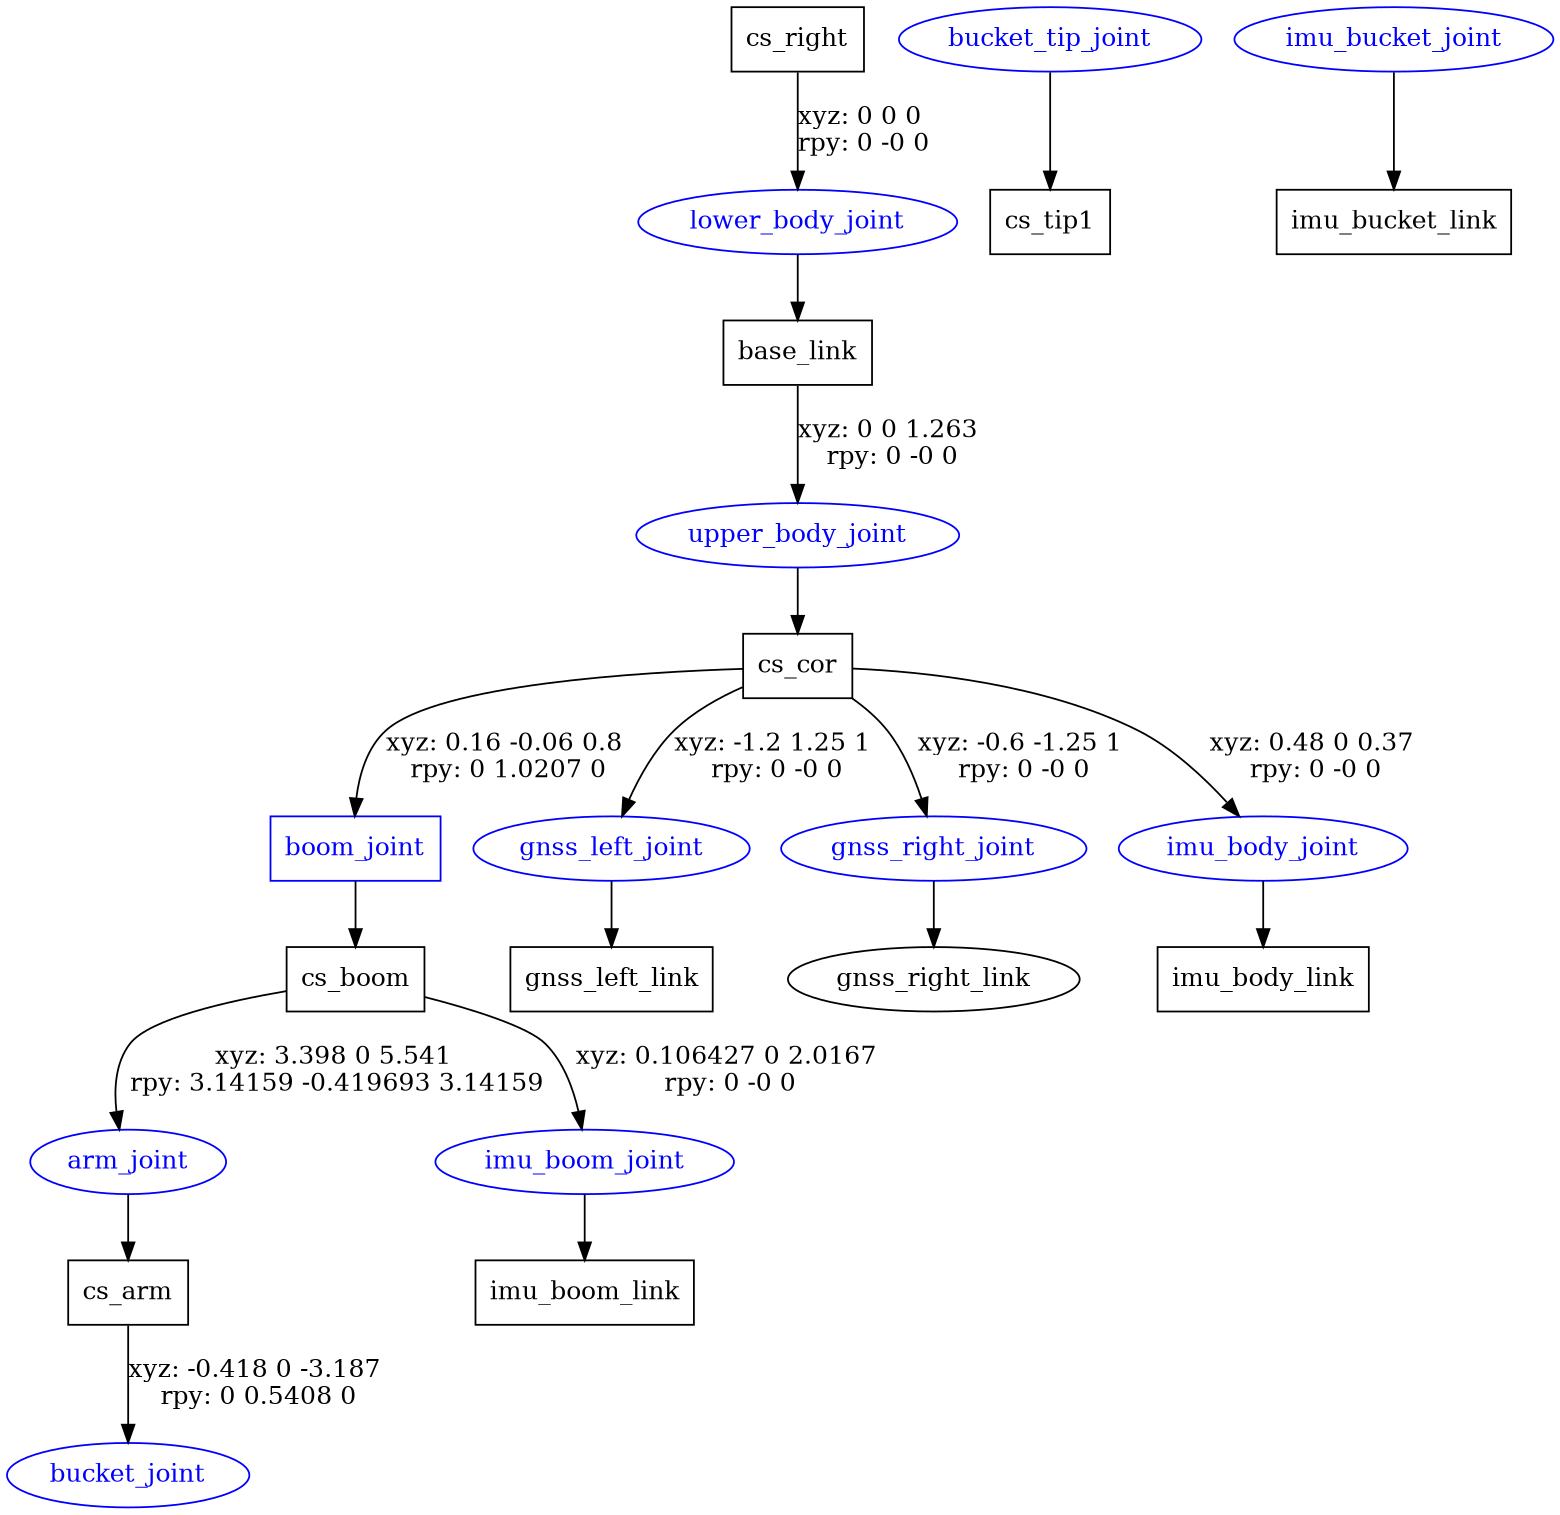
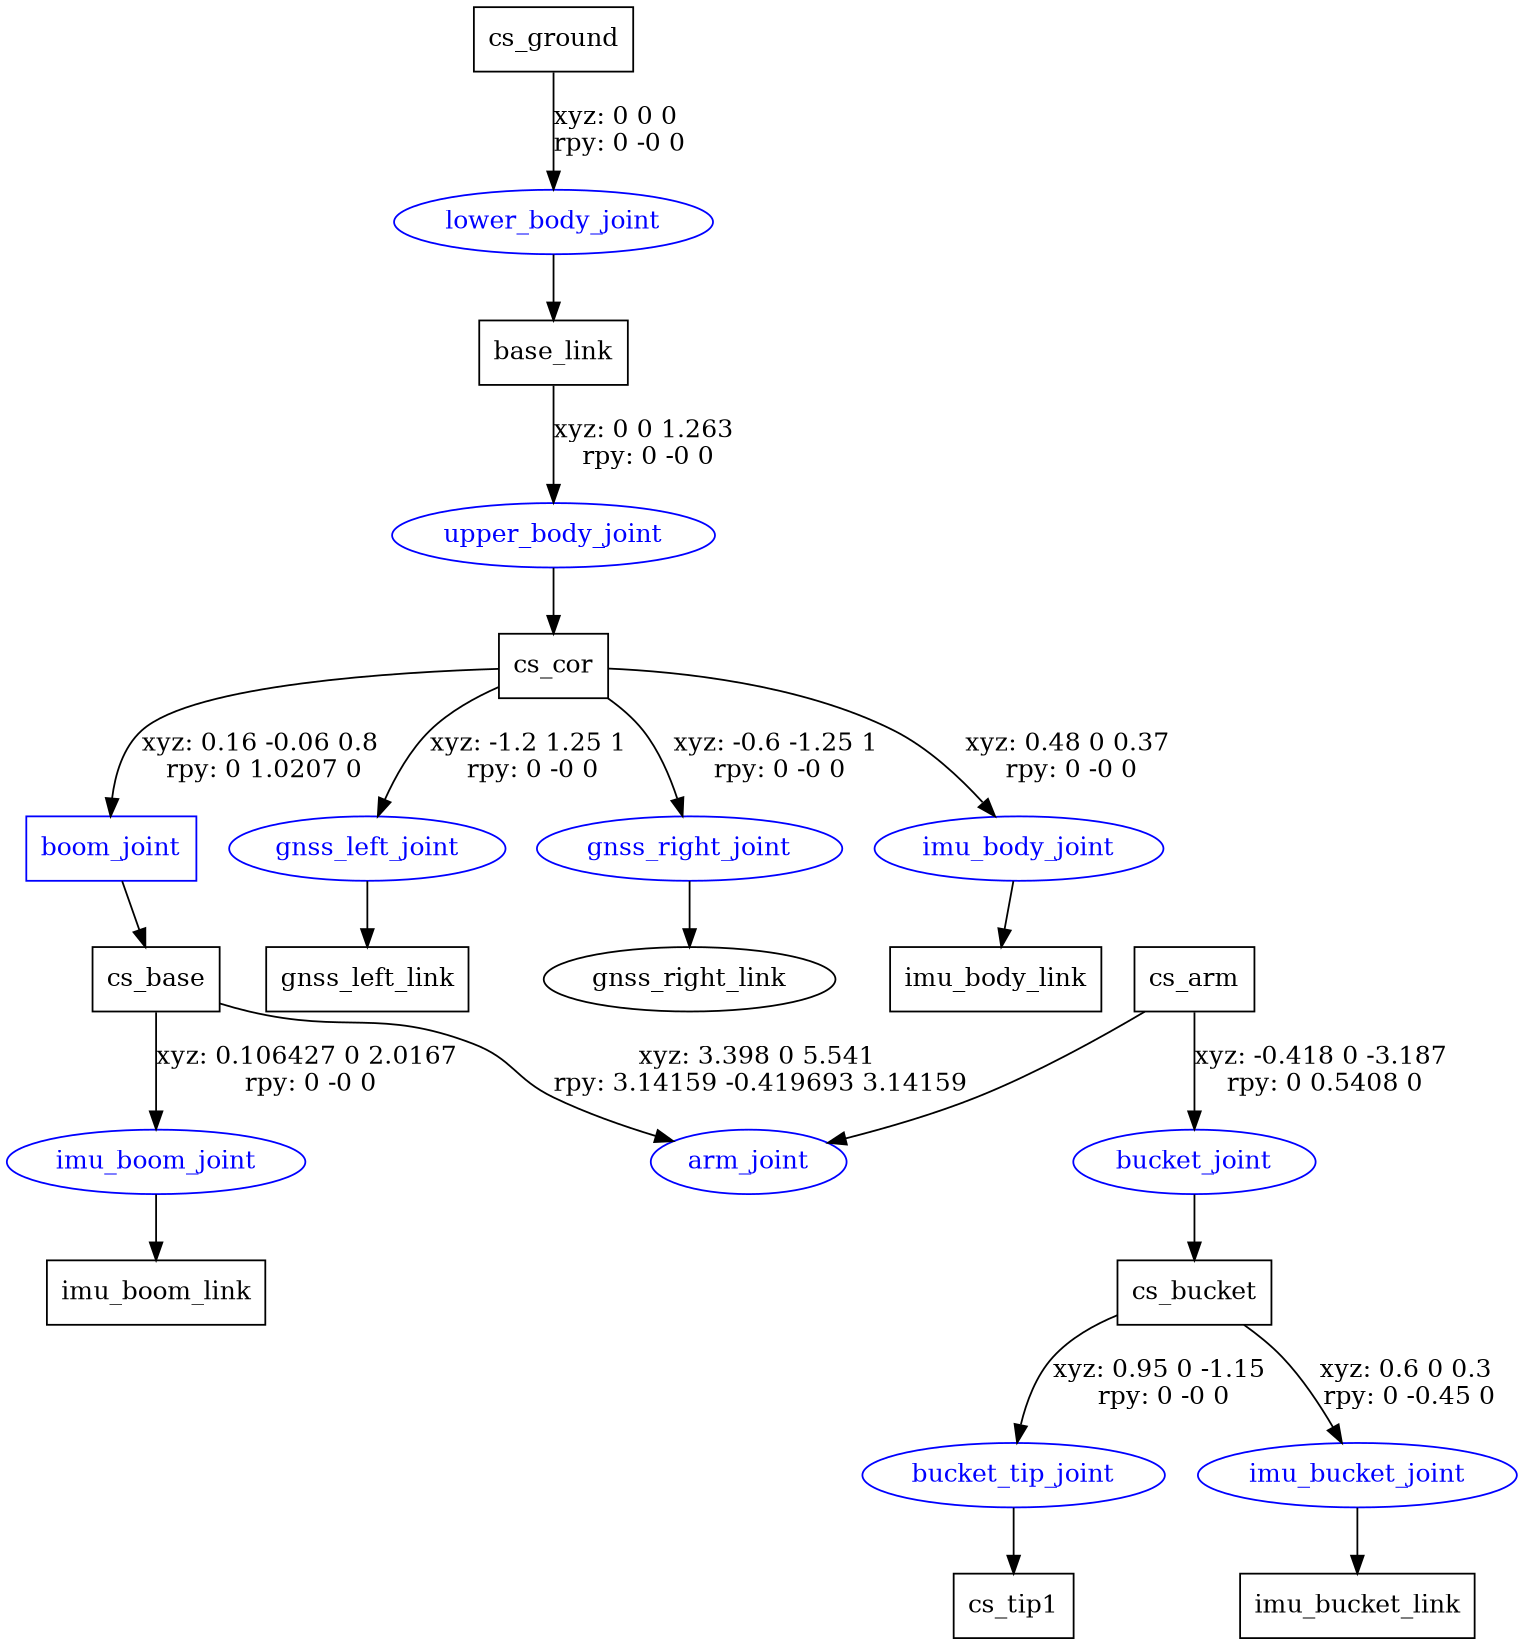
(798, 39) -> (554, 39)
(356, 979) -> (156, 979)
(128, 1218) -> (1000, 1087)
none -> (1194, 1293)
